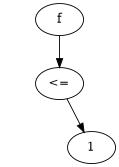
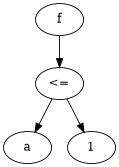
none -> (28, 148)
